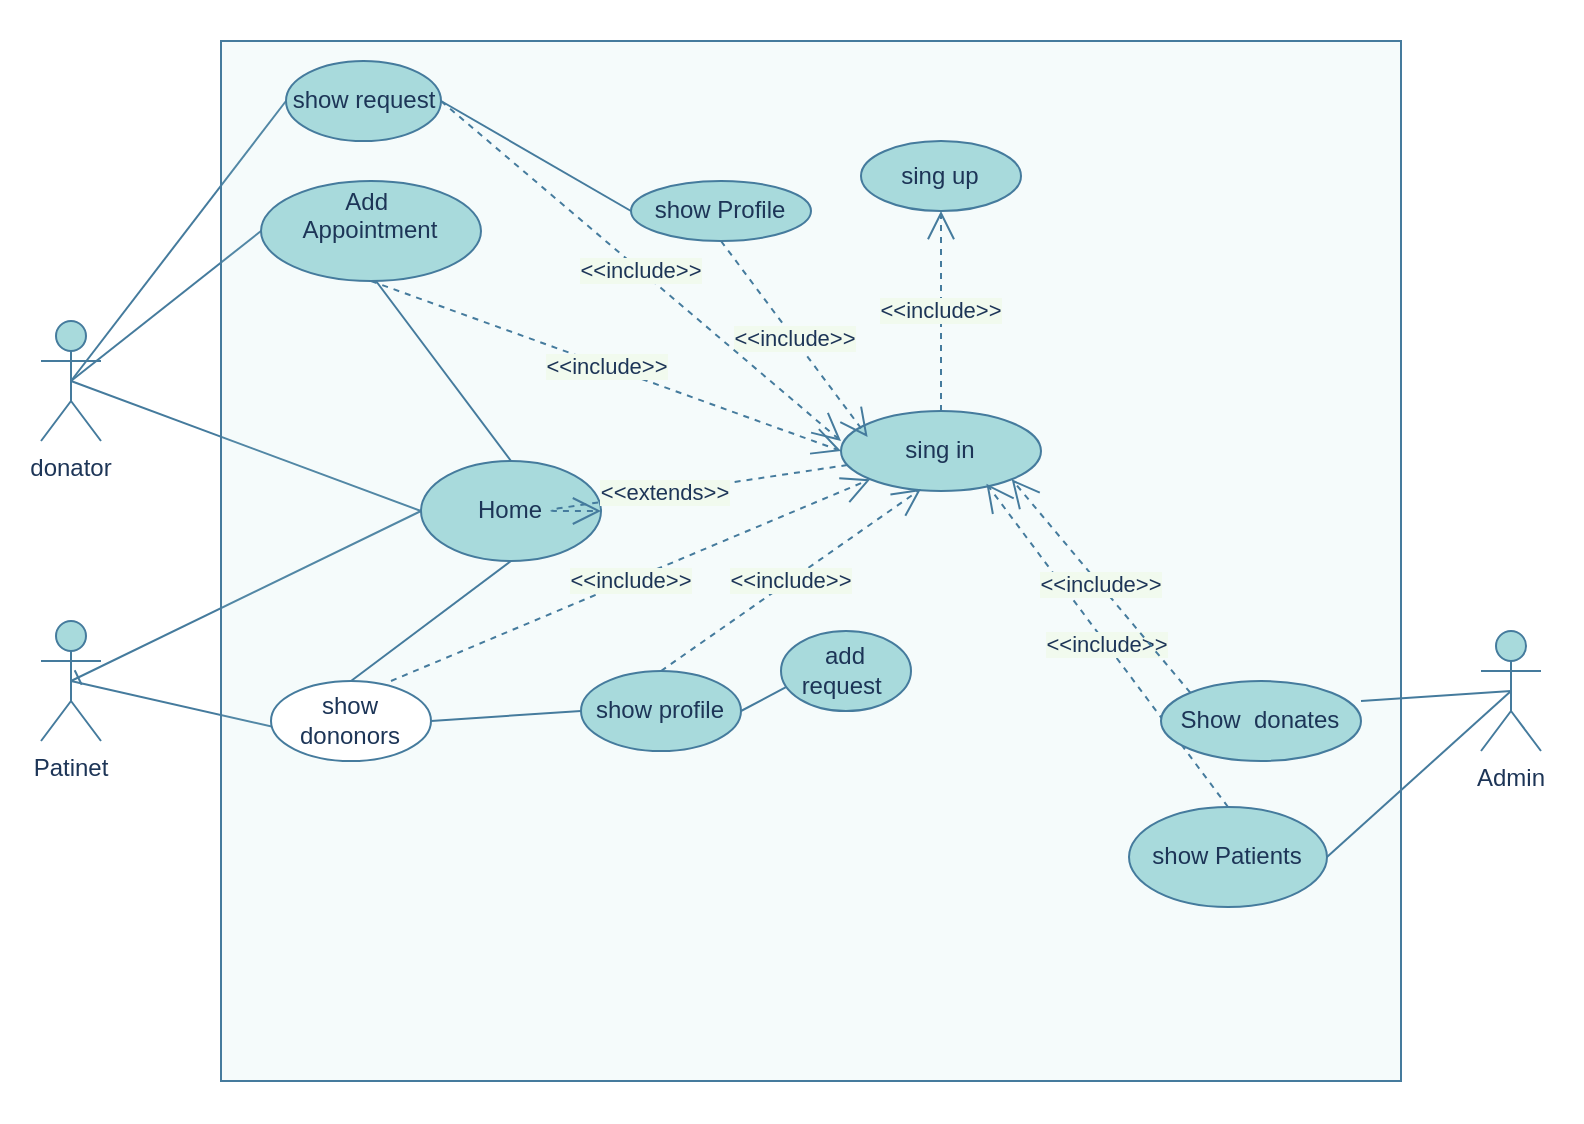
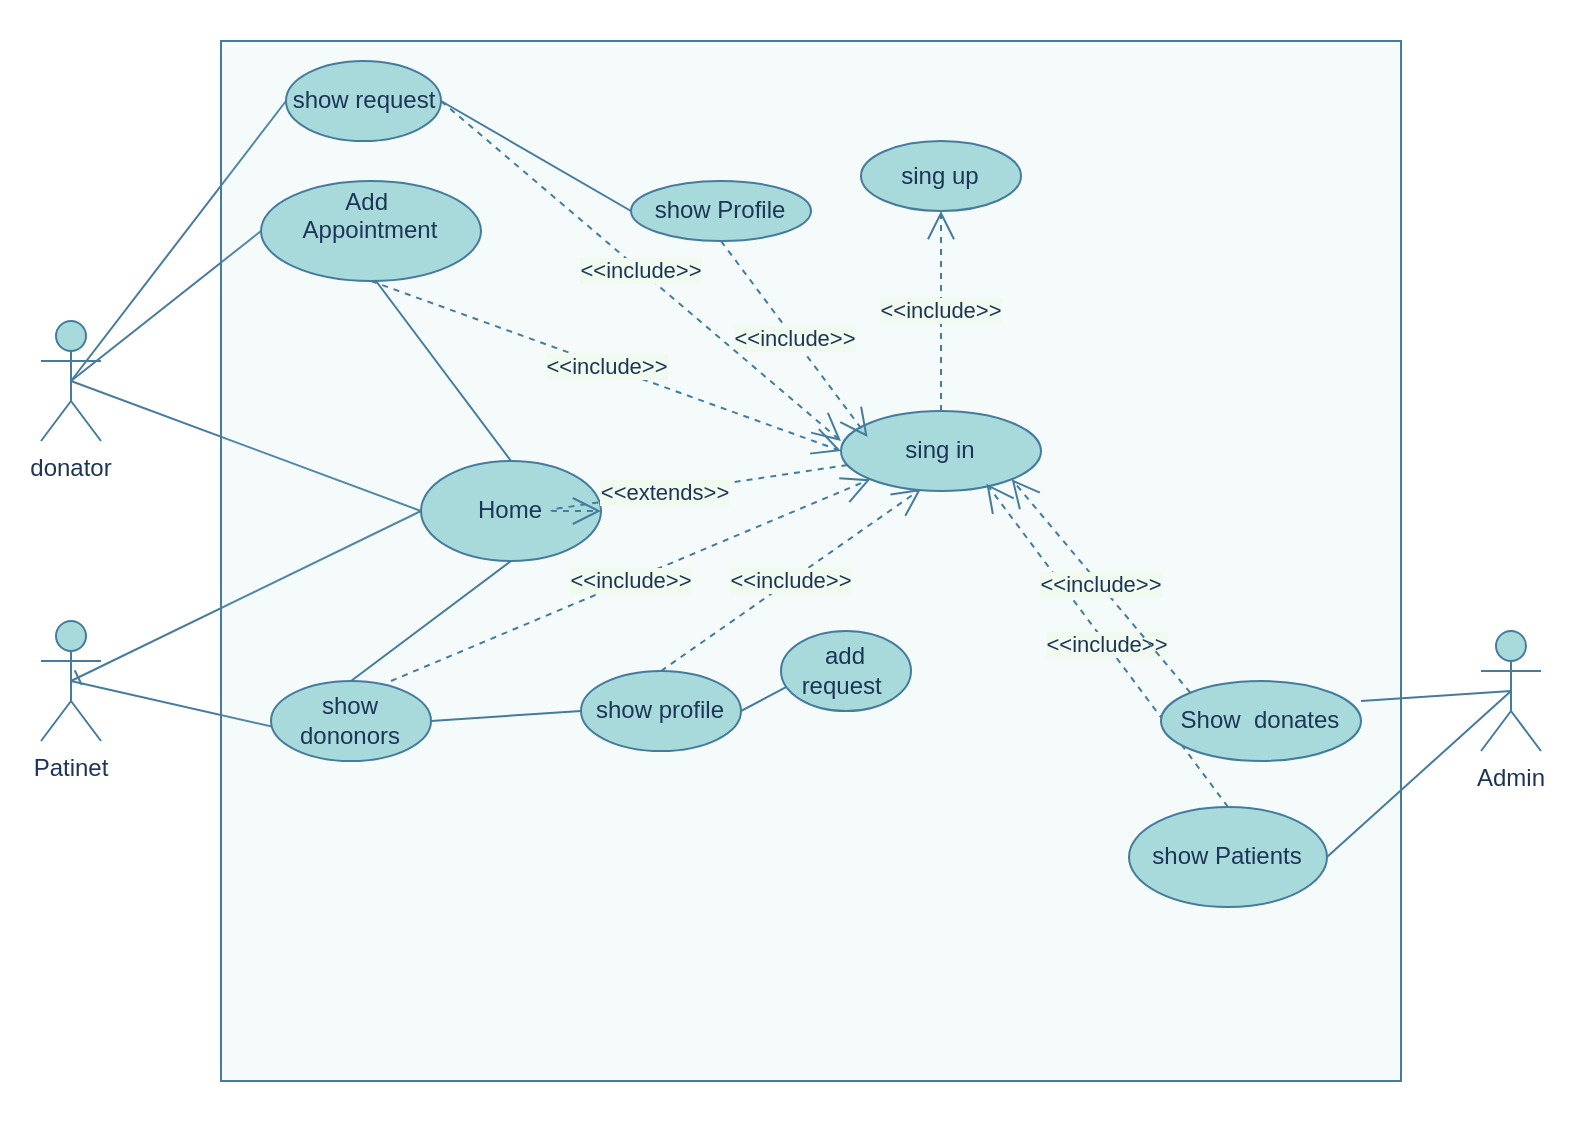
(351, 721) -> (351, 721)
